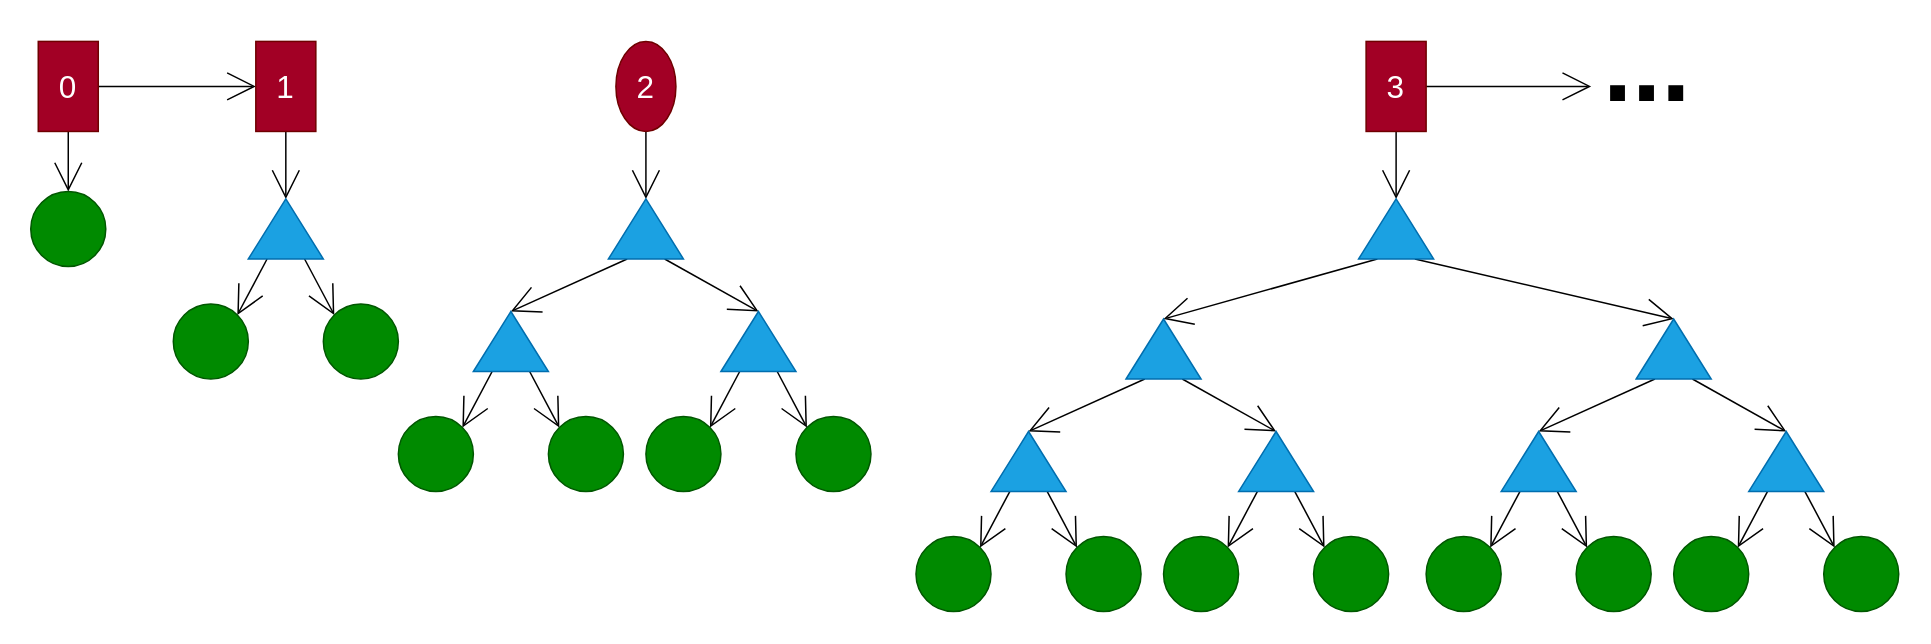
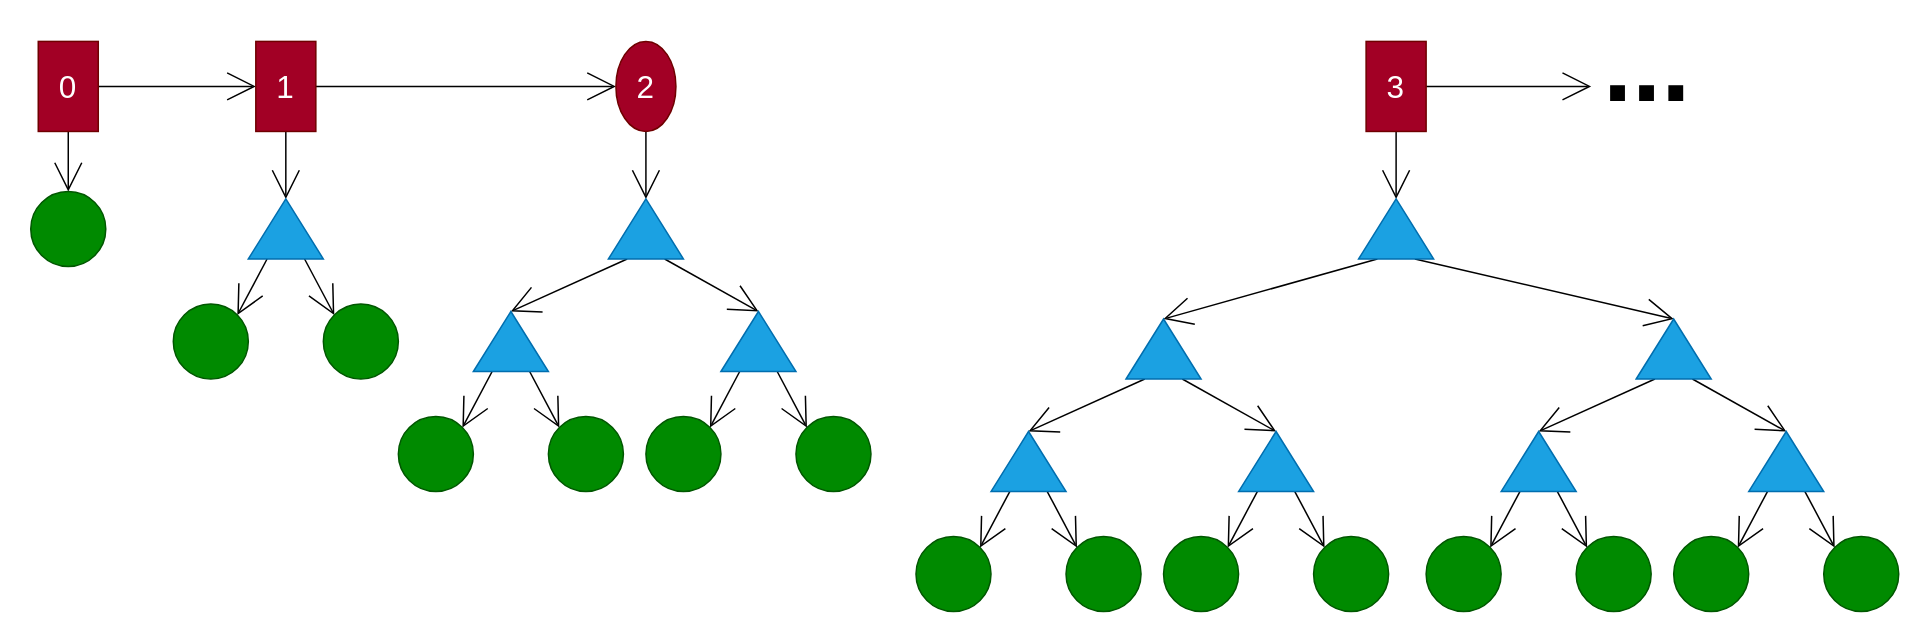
none -> (464, 86)
